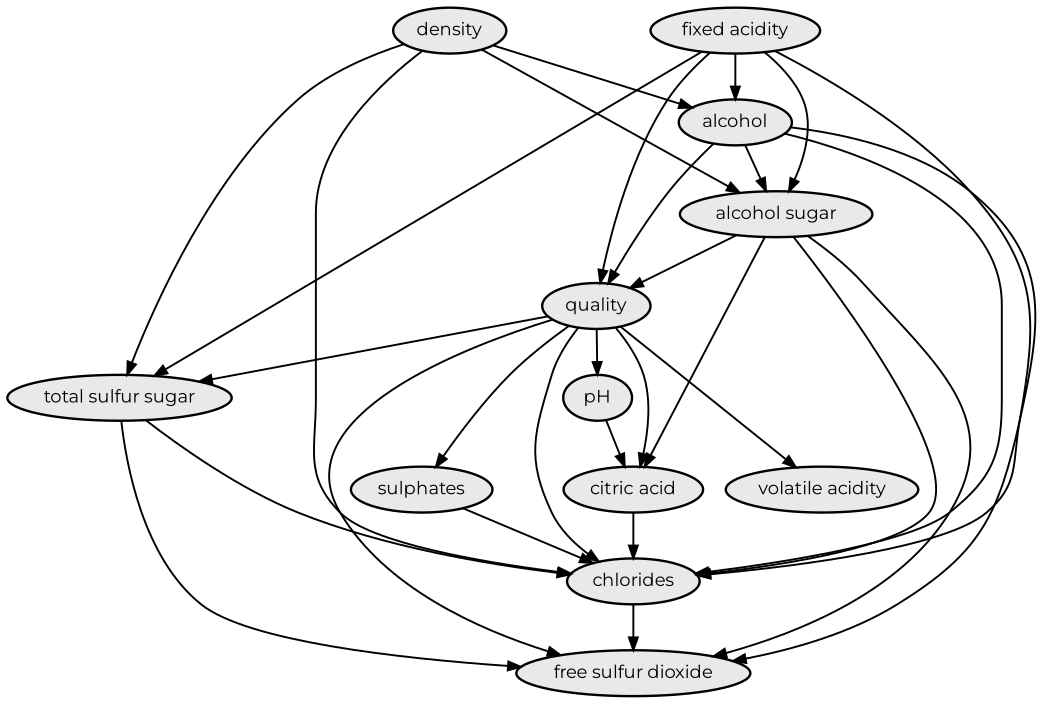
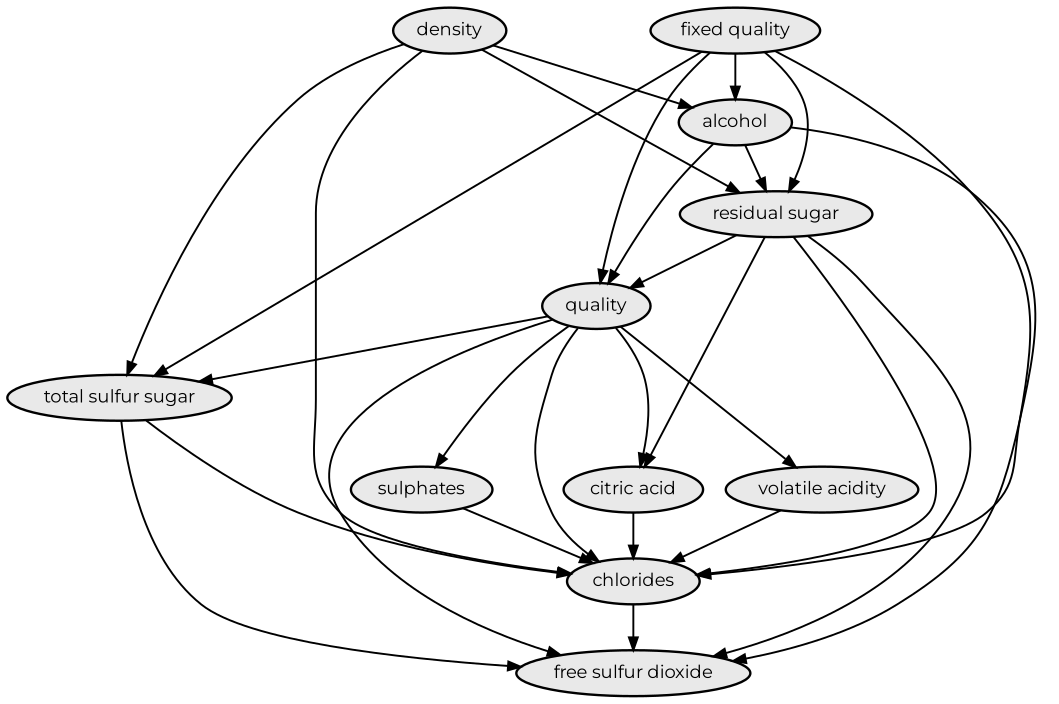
(735, 31) -> (735, 31)
(776, 214) -> (776, 214)
(1002, 394) -> (732, 534)
(598, 398) -> none
